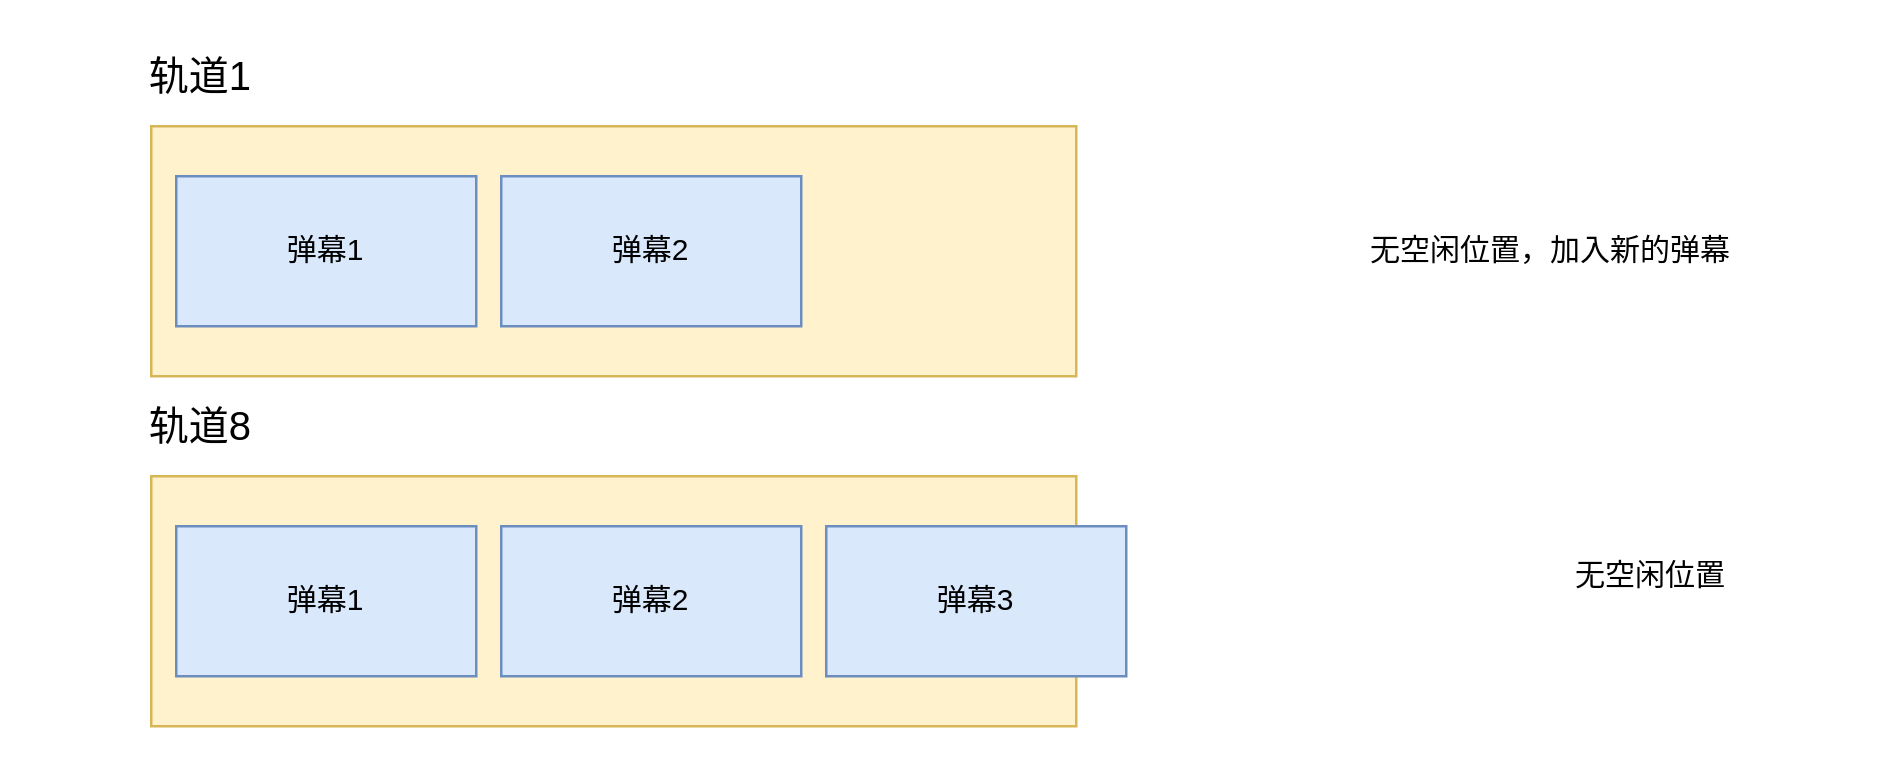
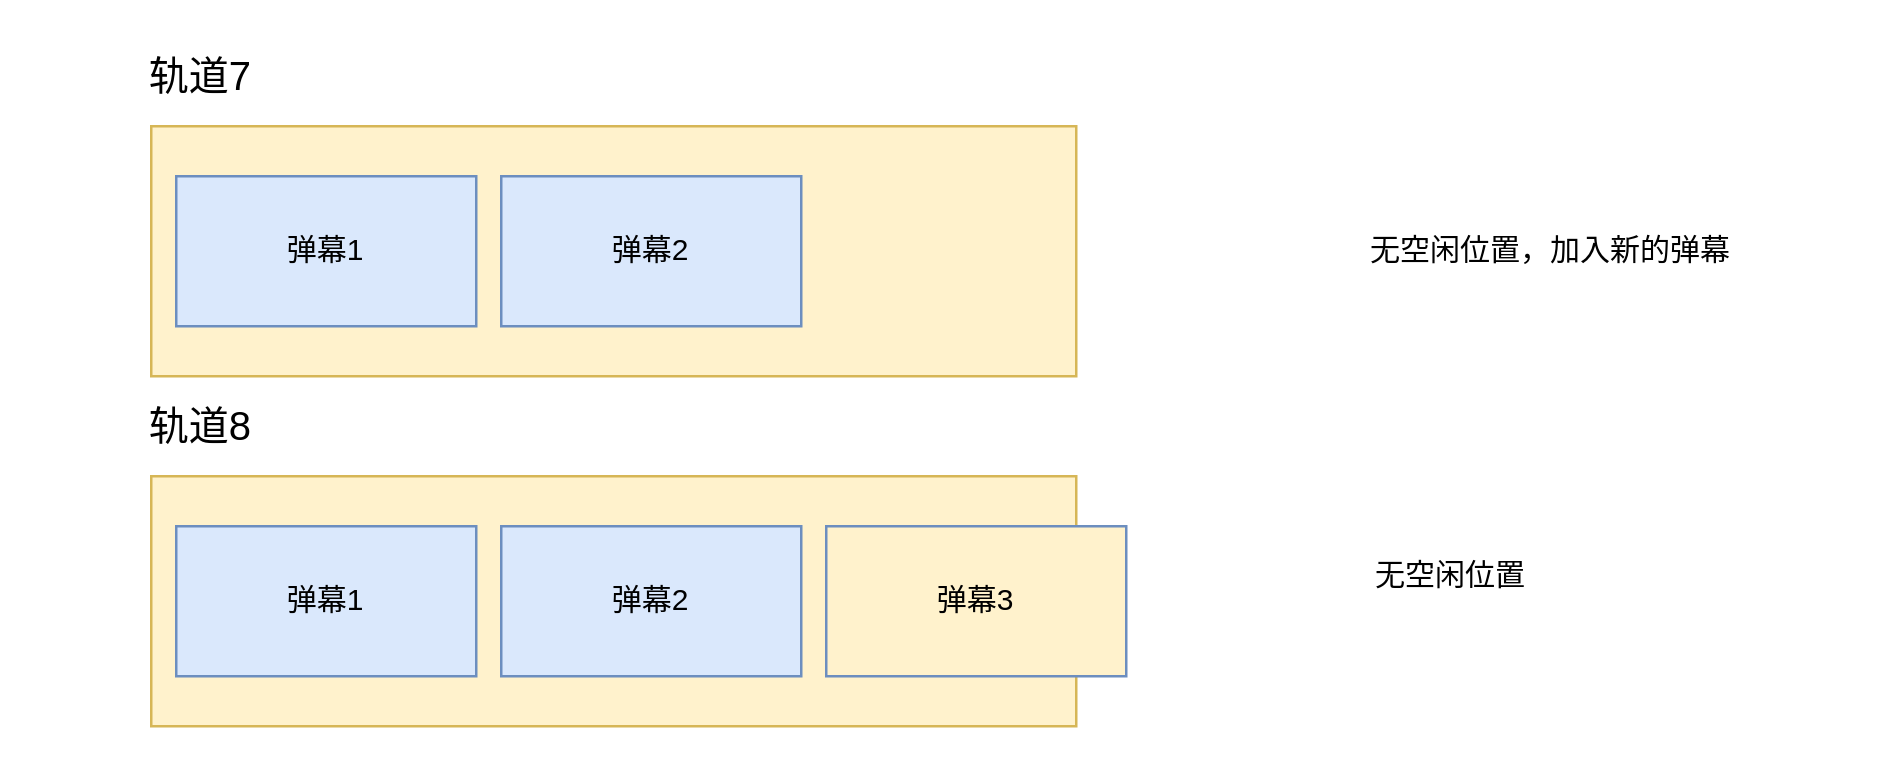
(201, 76) -> (201, 76)
(1651, 576) -> (1451, 576)
(976, 601) -> (976, 601)
